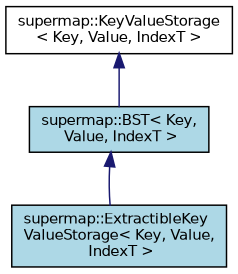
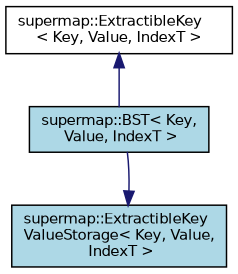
(119, 30) -> (119, 30)
(109, 186) -> (129, 171)
